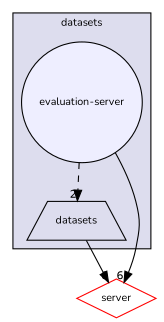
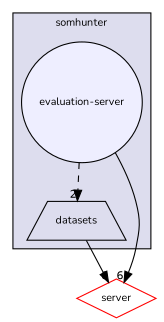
(82, 23) -> (82, 23)
